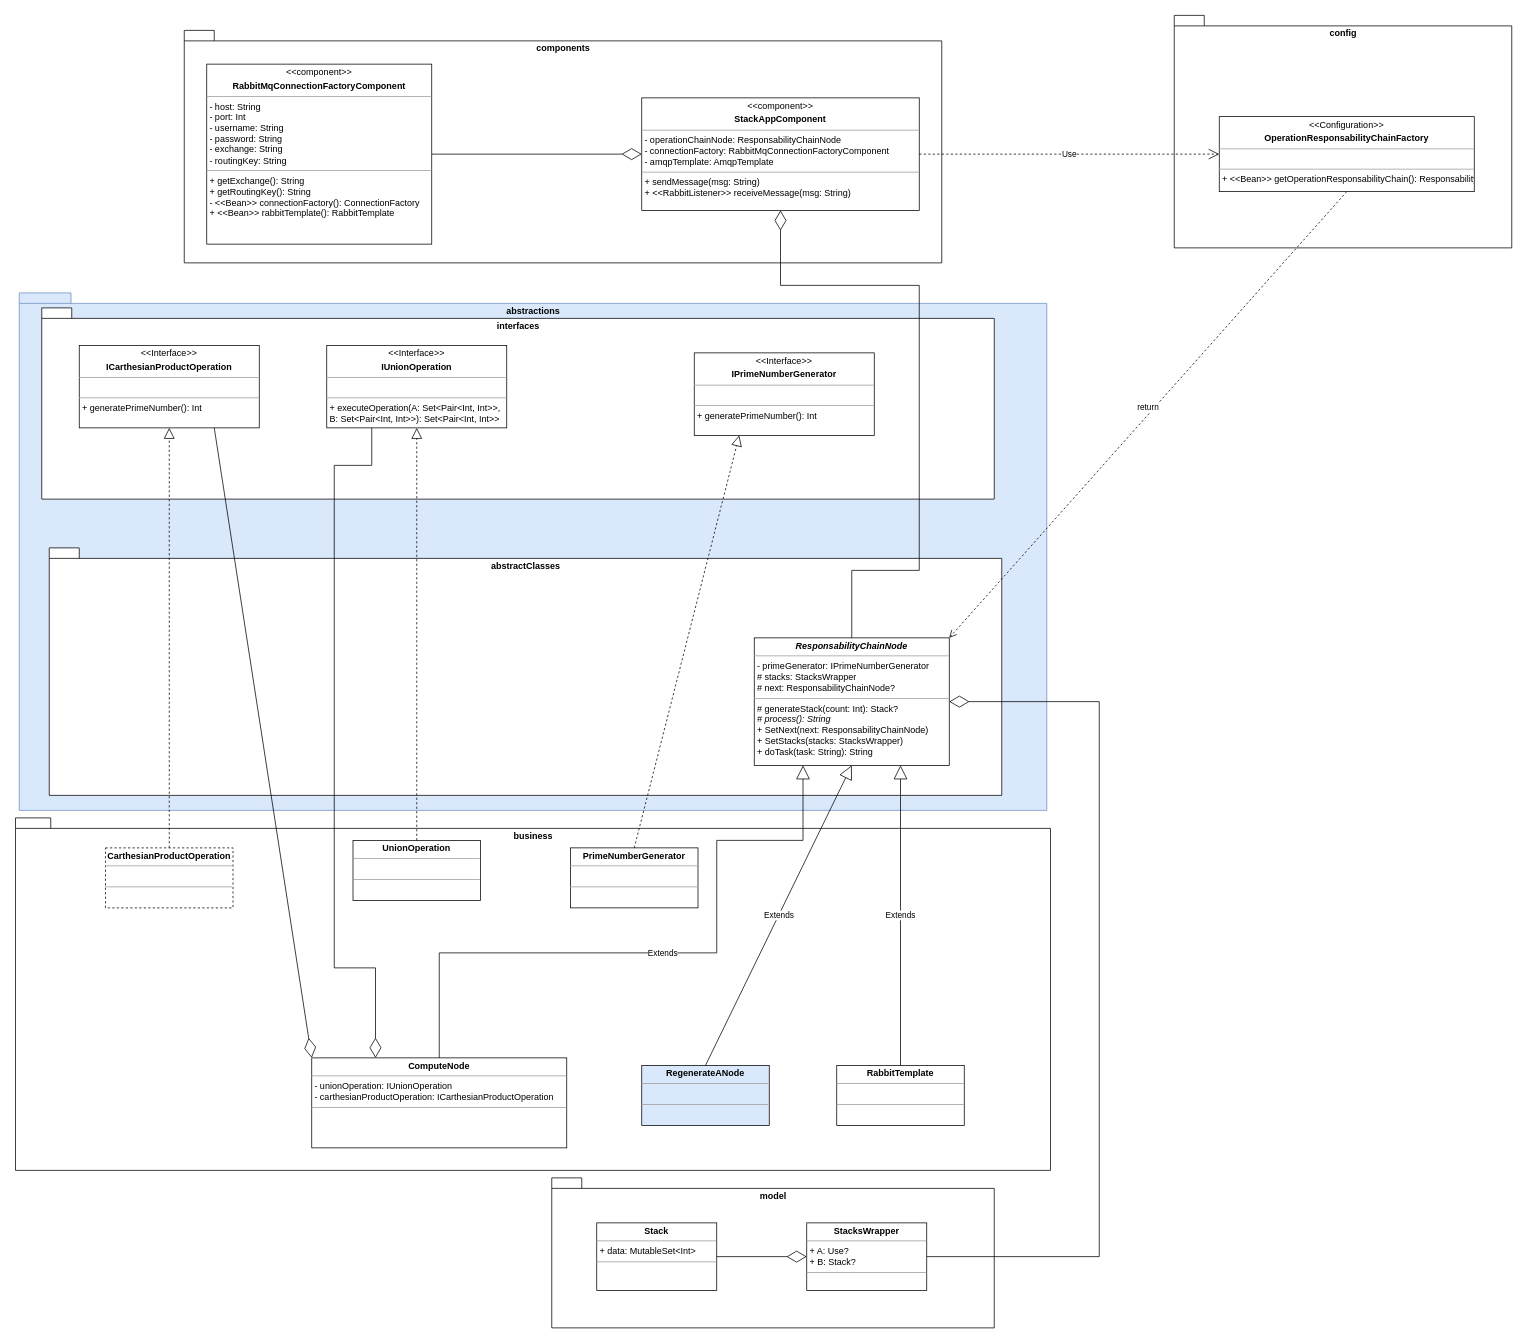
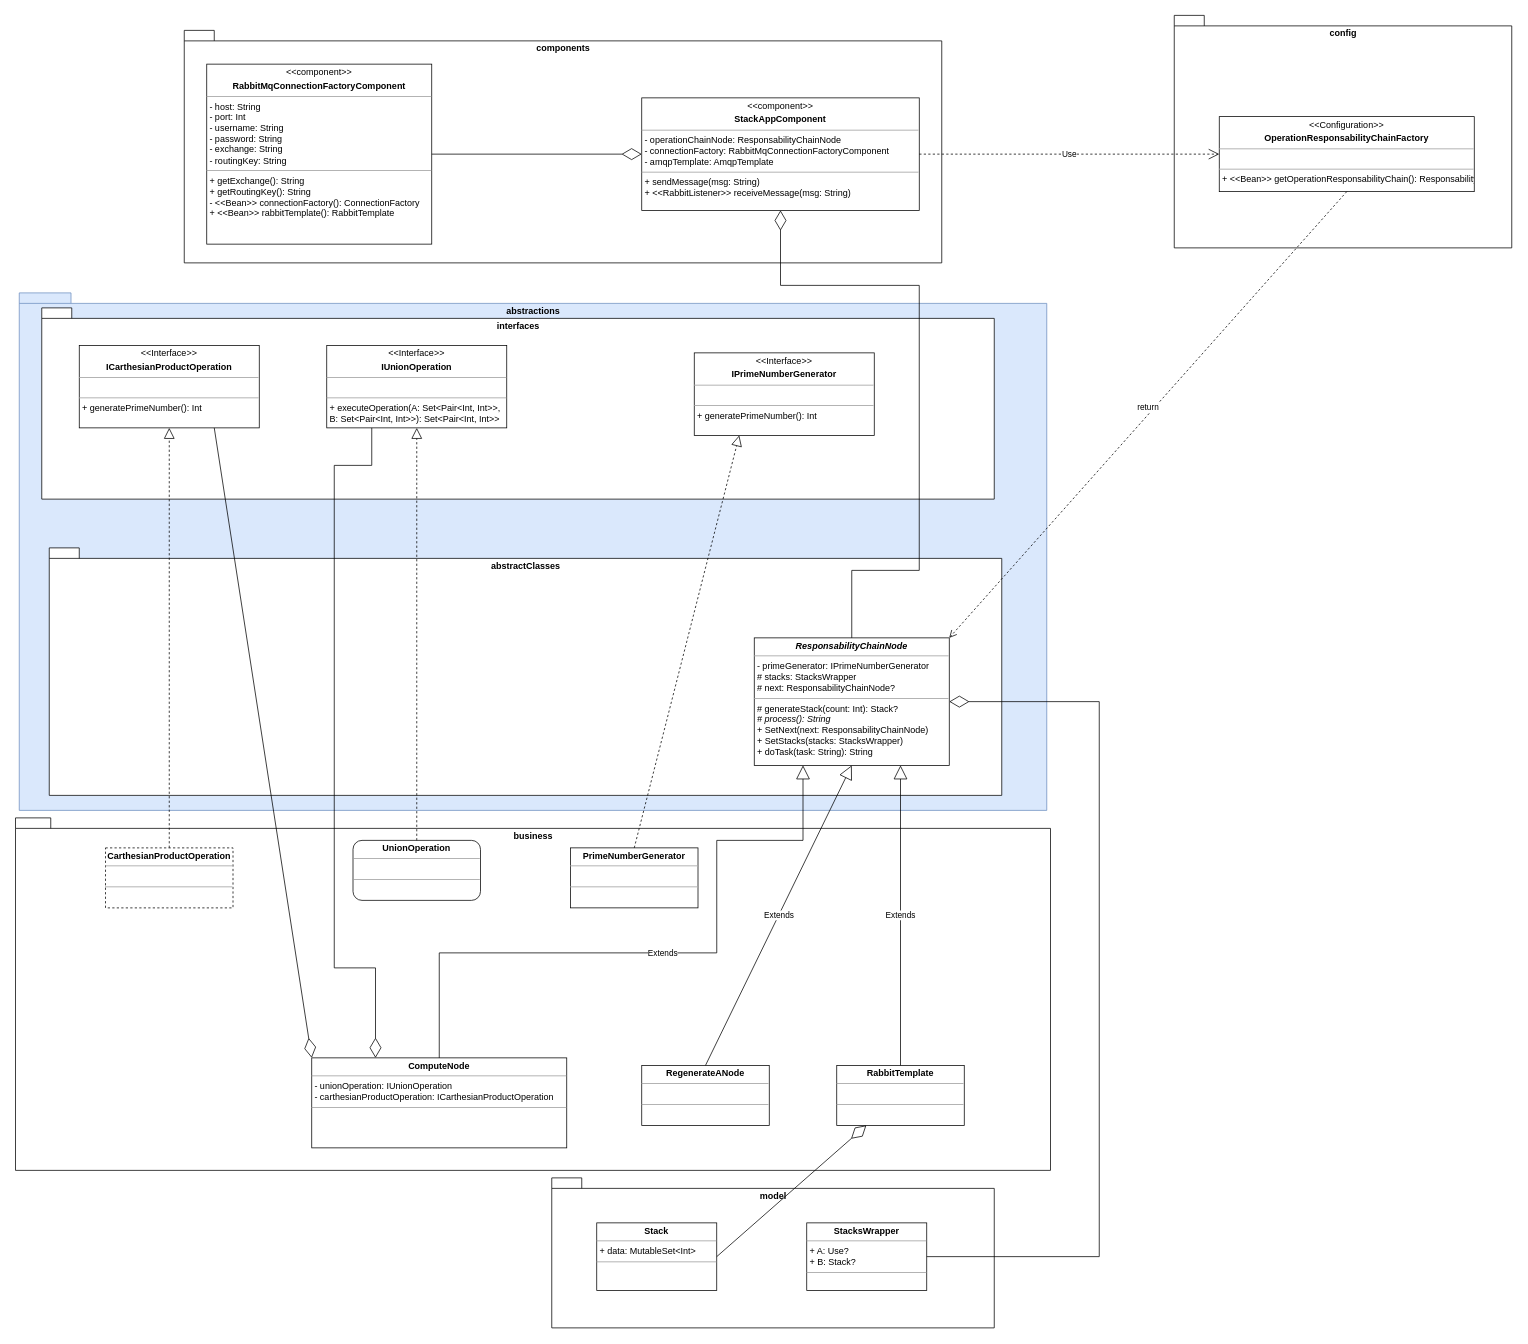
(417, 870) -> (417, 870)
(705, 1095) -> (705, 1095)
(752, 1257) -> (784, 1198)
